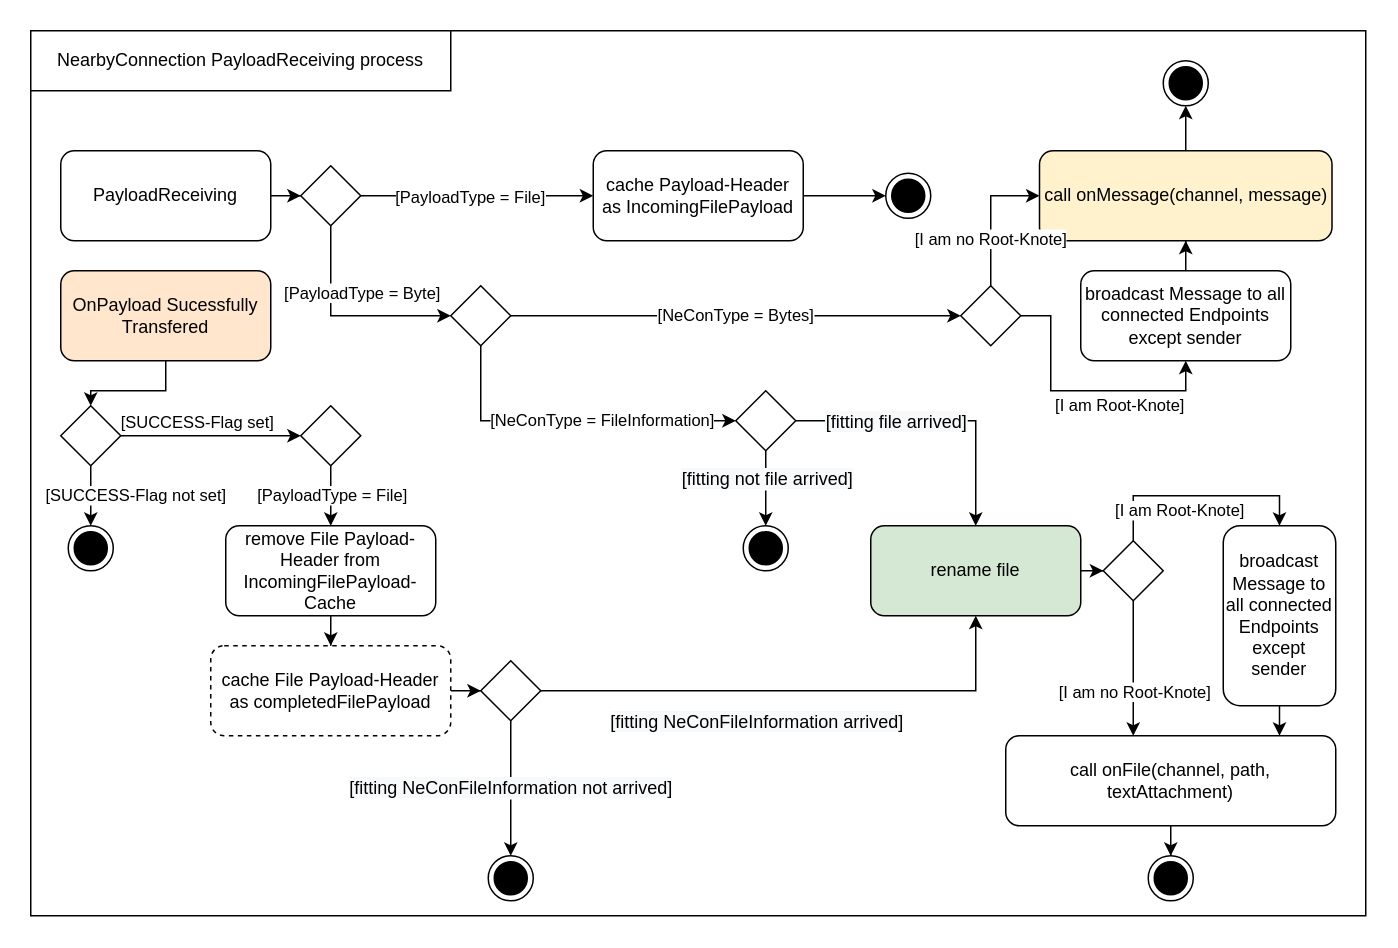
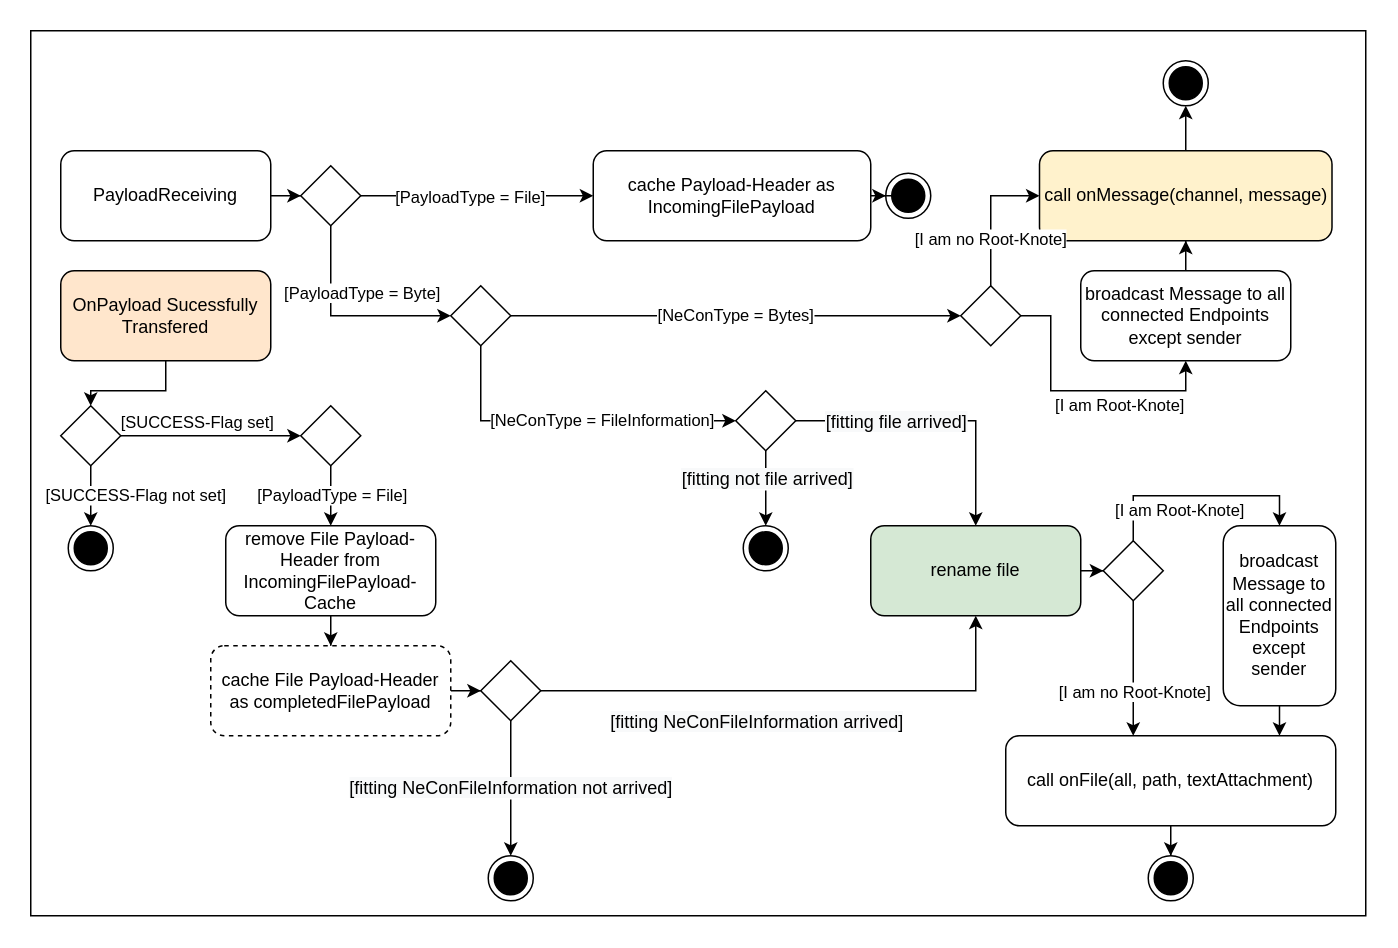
(241, 61) -> none
(698, 196) -> (732, 196)
(1171, 781) -> (1171, 781)
